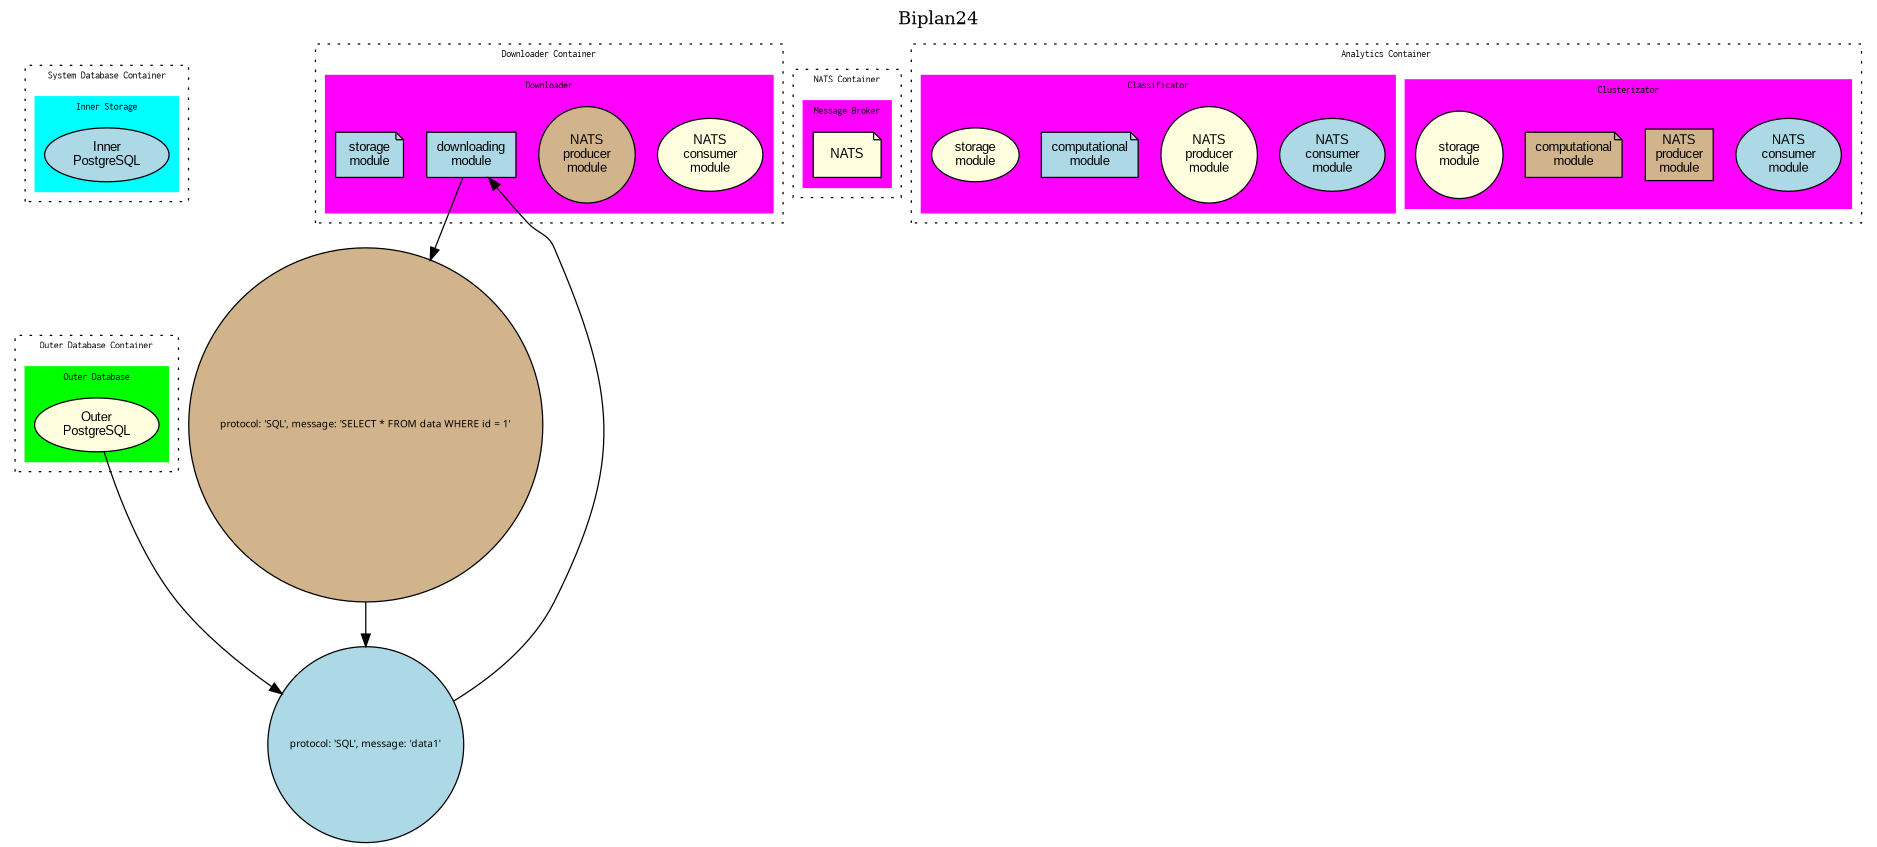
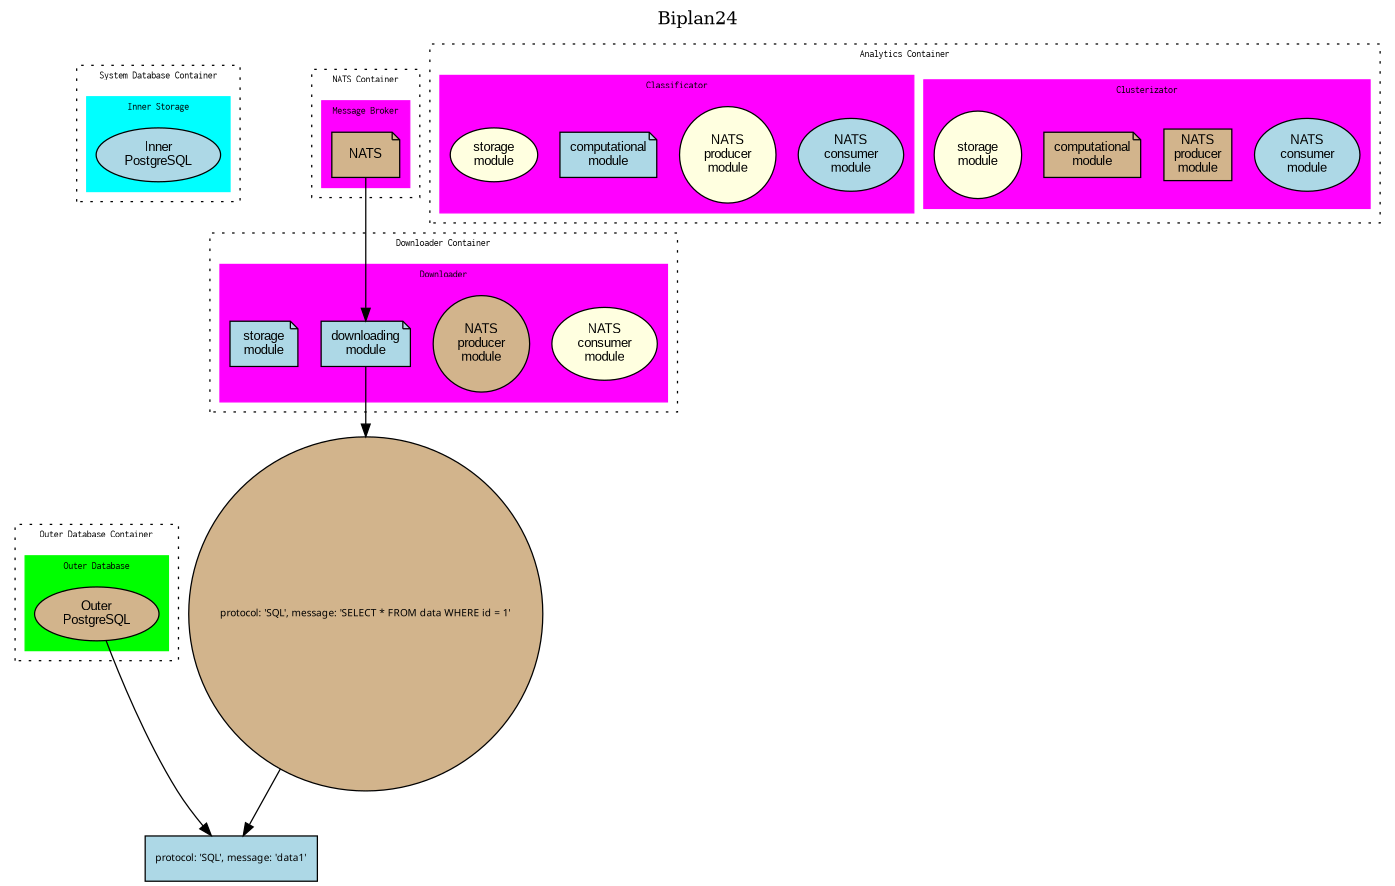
(471, 155) -> (366, 344)
(847, 155) -> (366, 155)
(97, 425) -> (97, 614)
(602, 455) -> (366, 243)
(366, 745) -> (231, 859)
